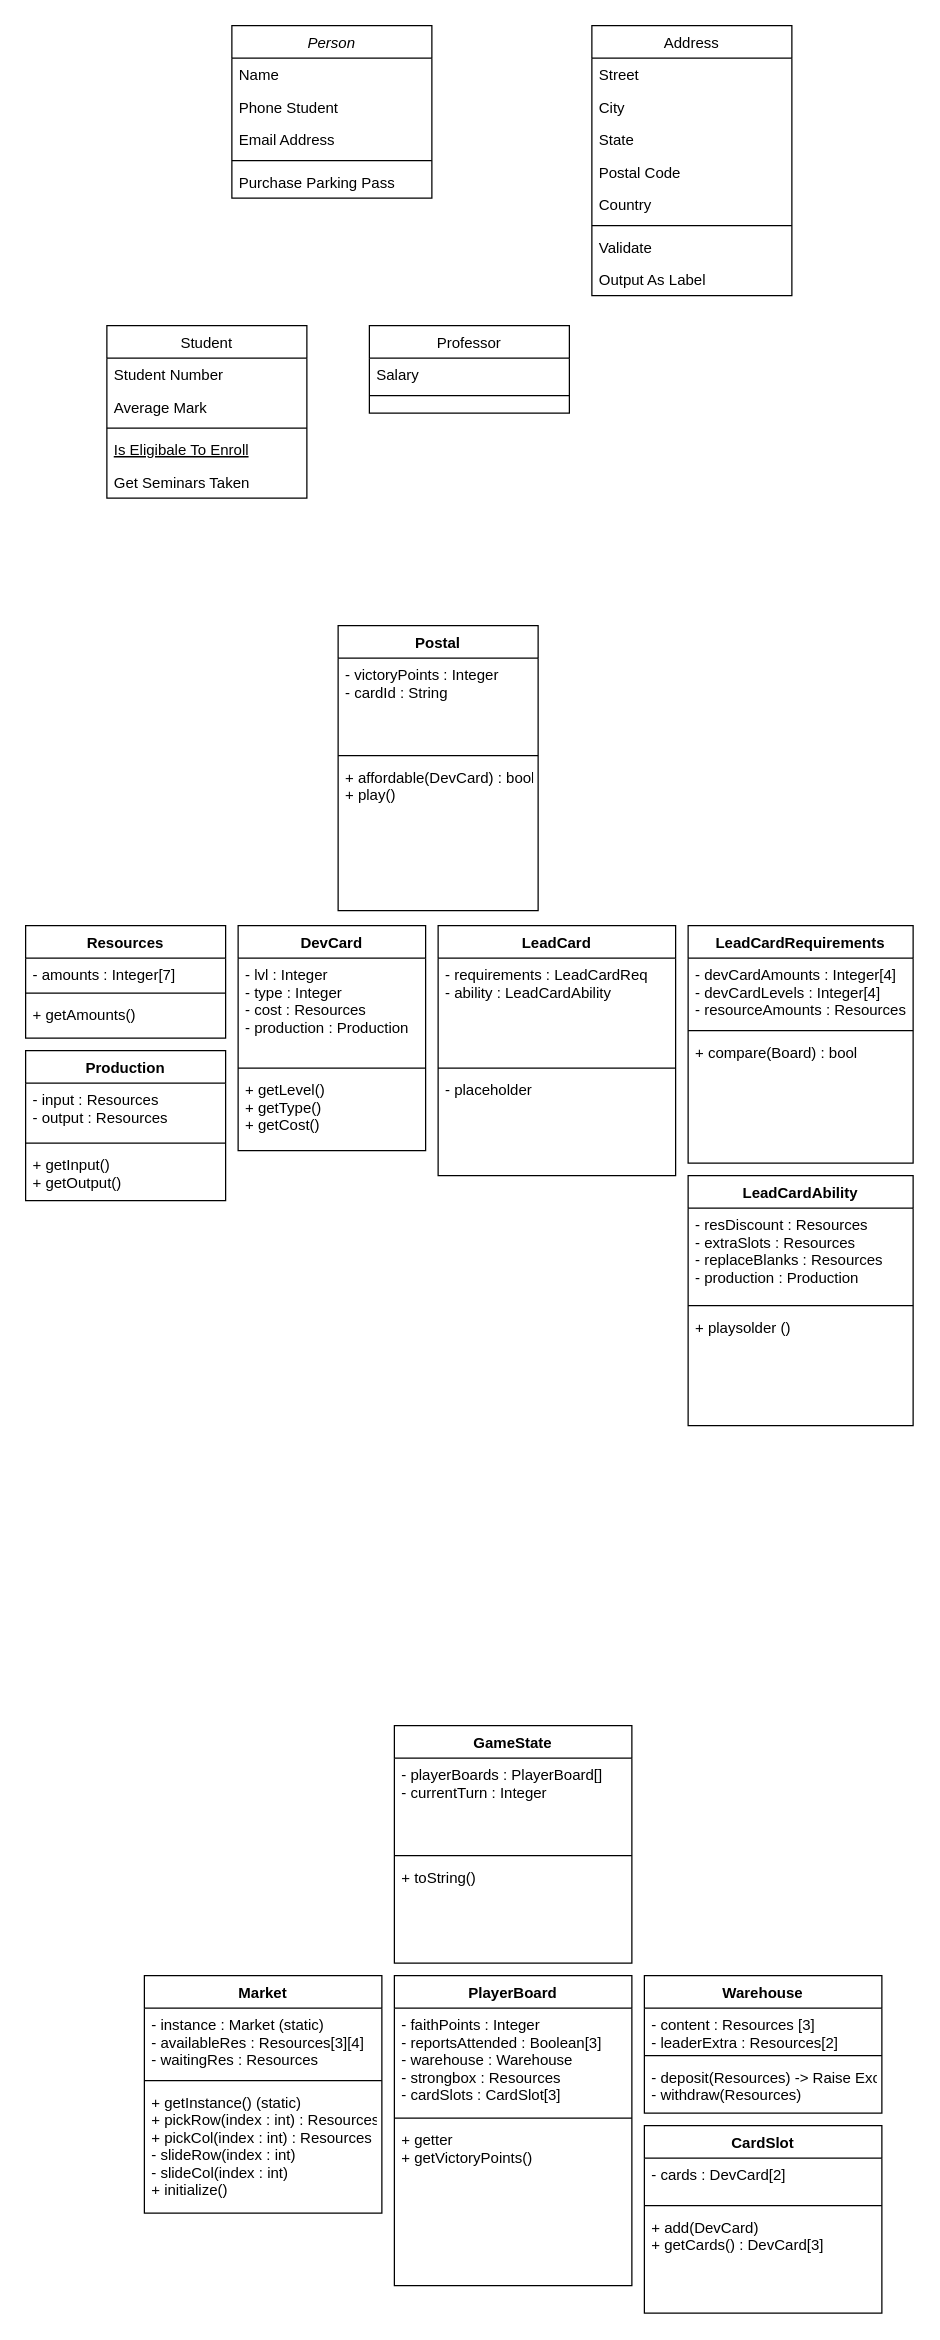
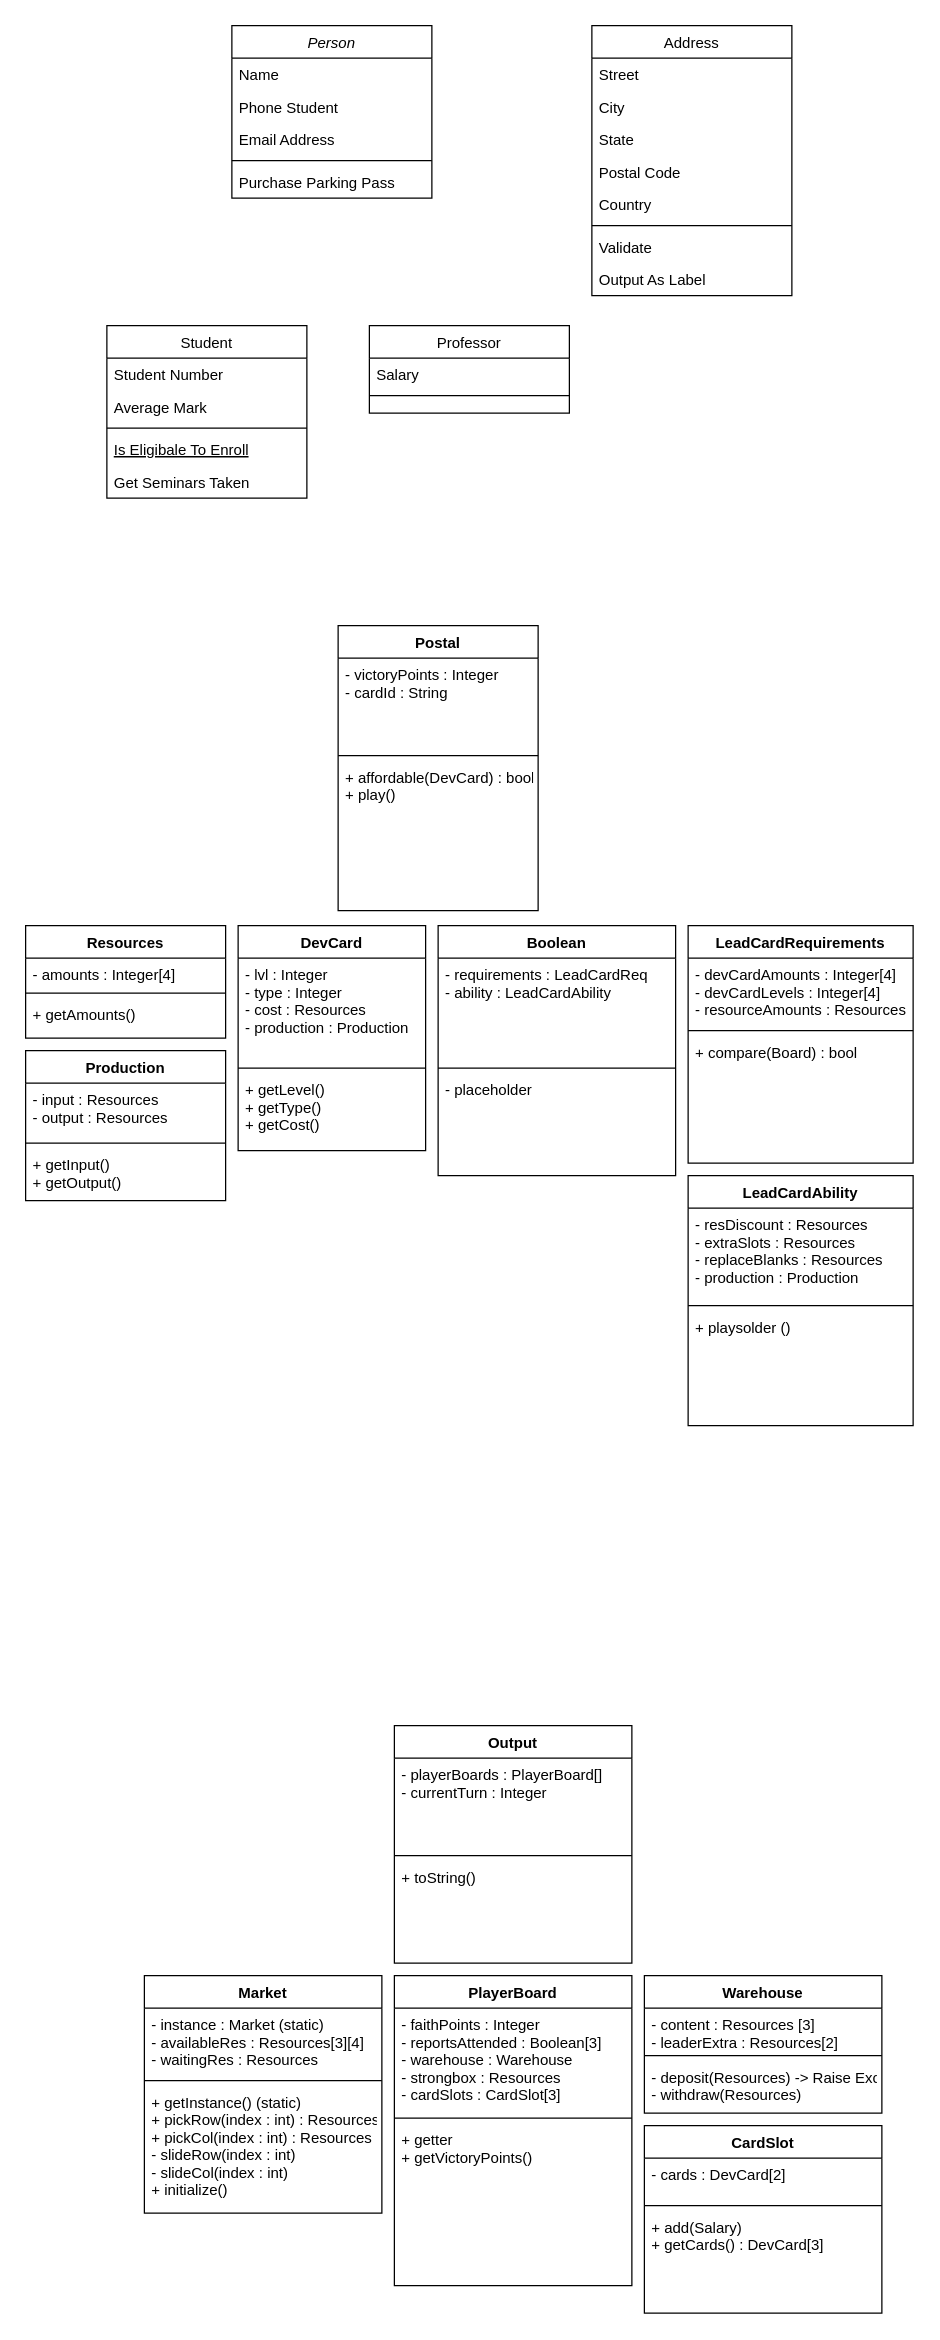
(556, 943) -> (556, 943)
(117, 975) -> (117, 975)
(513, 1743) -> (513, 1743)
(708, 2228) -> (702, 2228)
